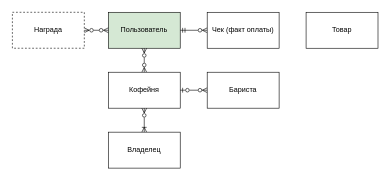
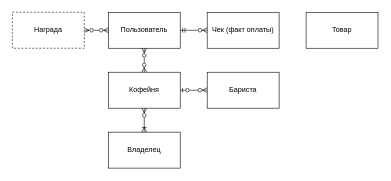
(144, 30) -> (144, 30)
